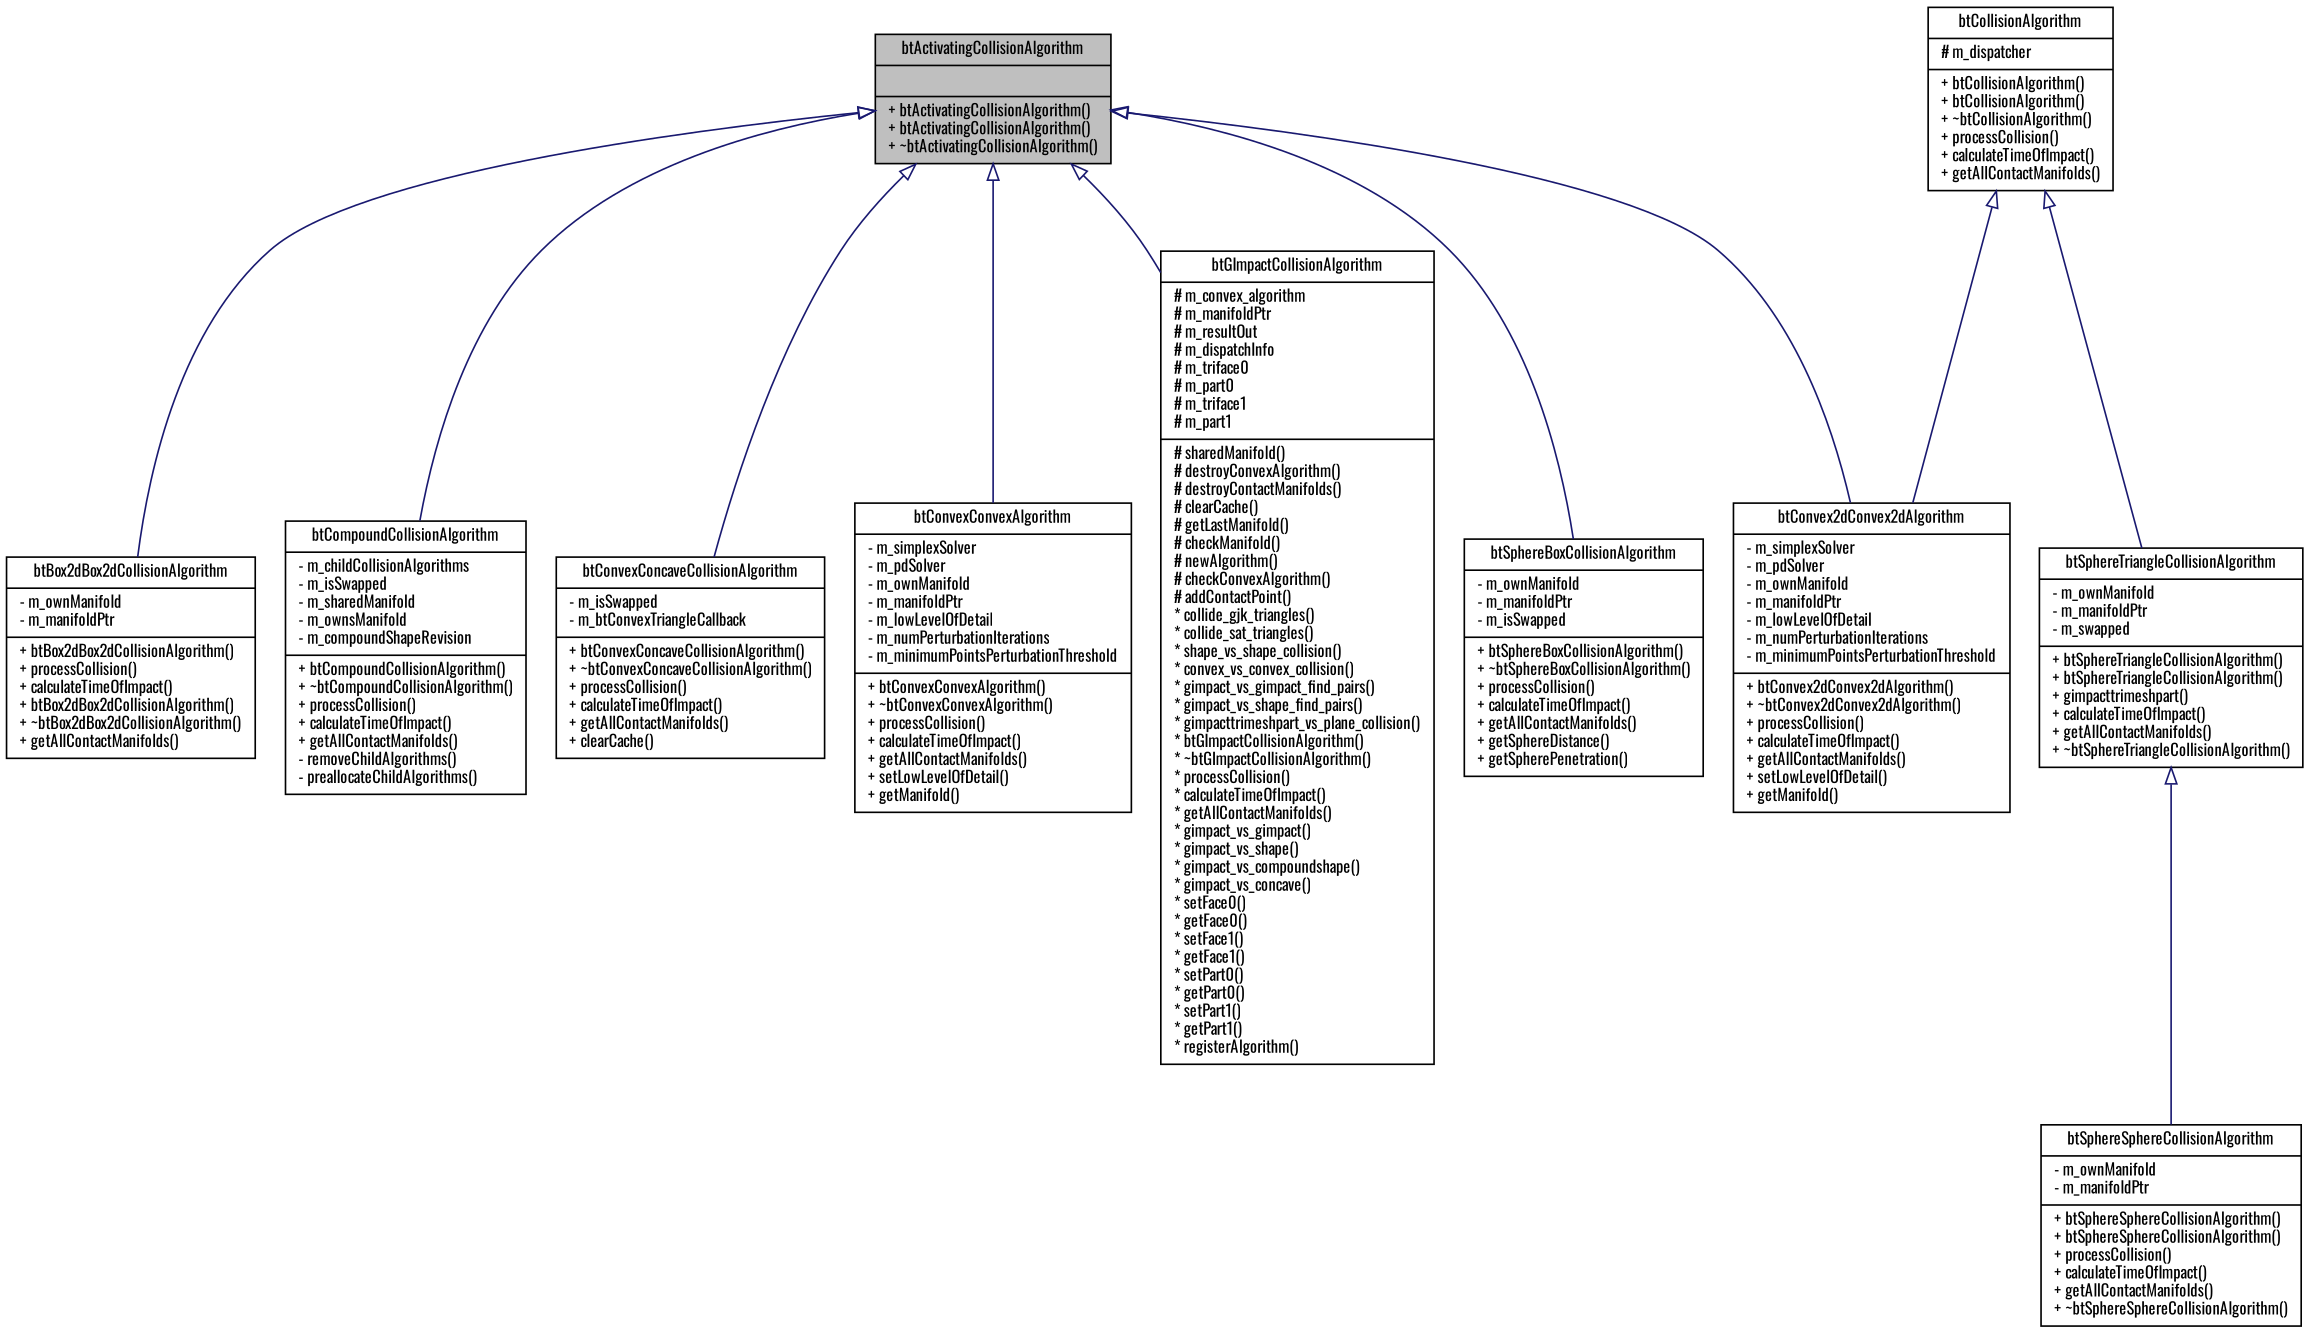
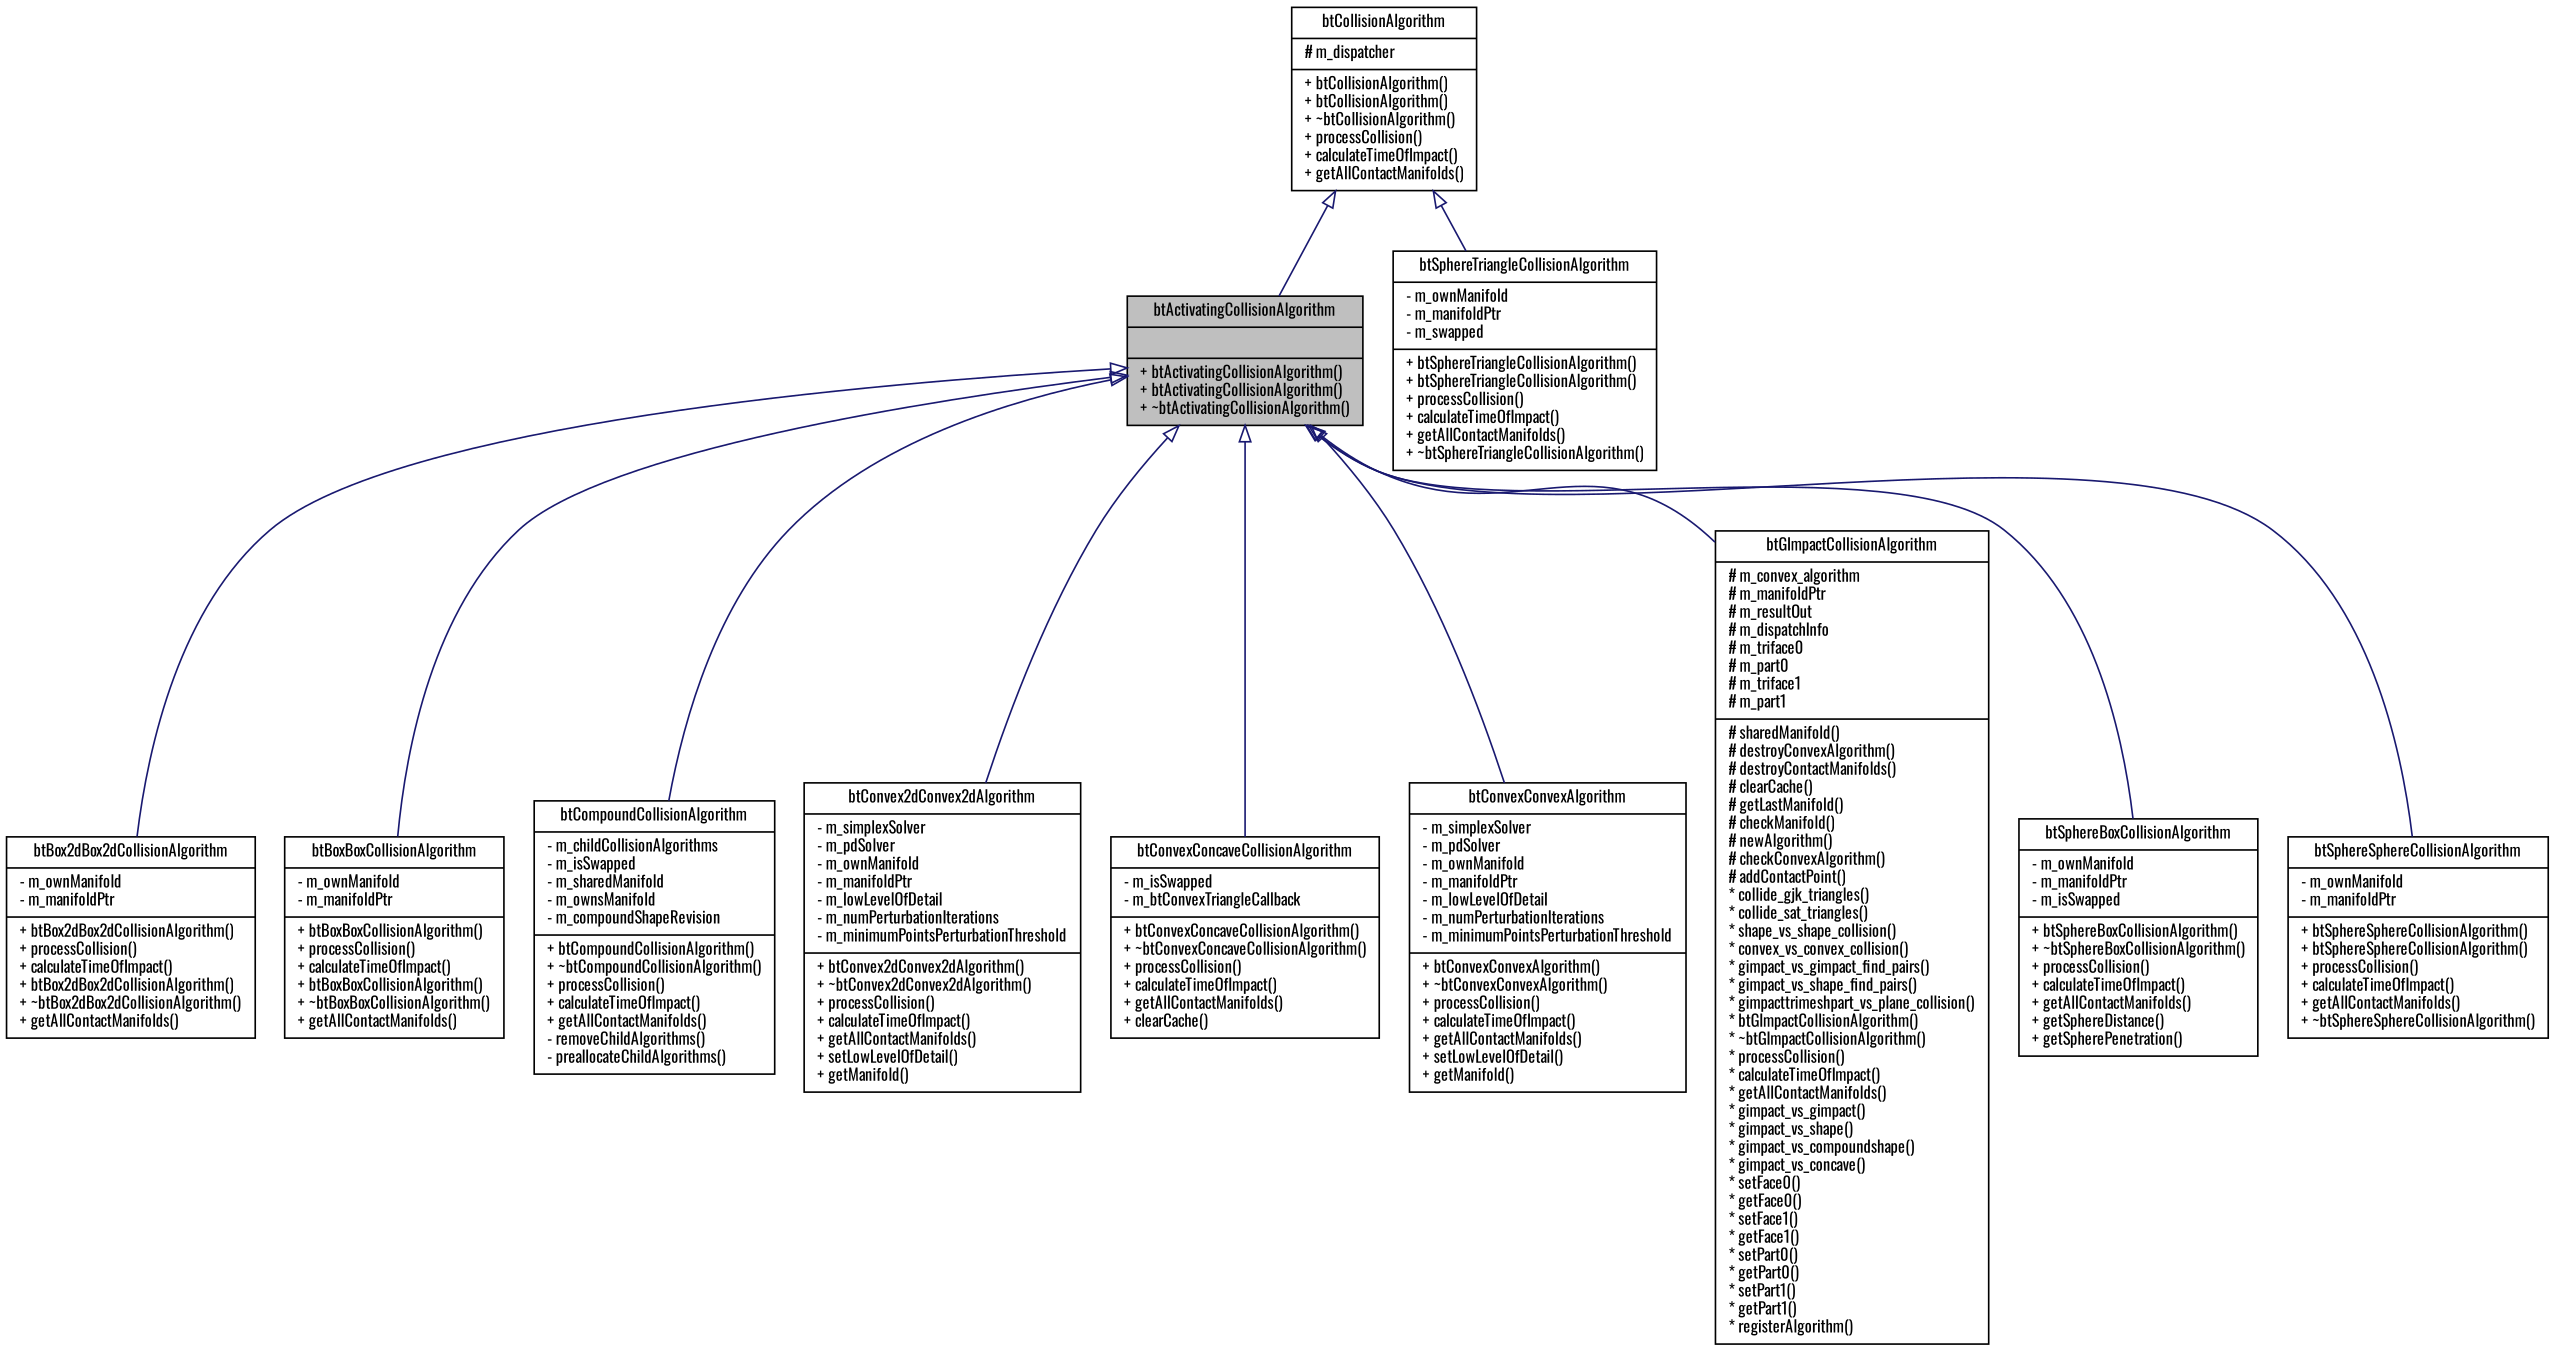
(1952, 355) -> (1303, 251)
(2120, 697) -> (1465, 400)
none -> (394, 937)
(2171, 954) -> (1966, 478)
